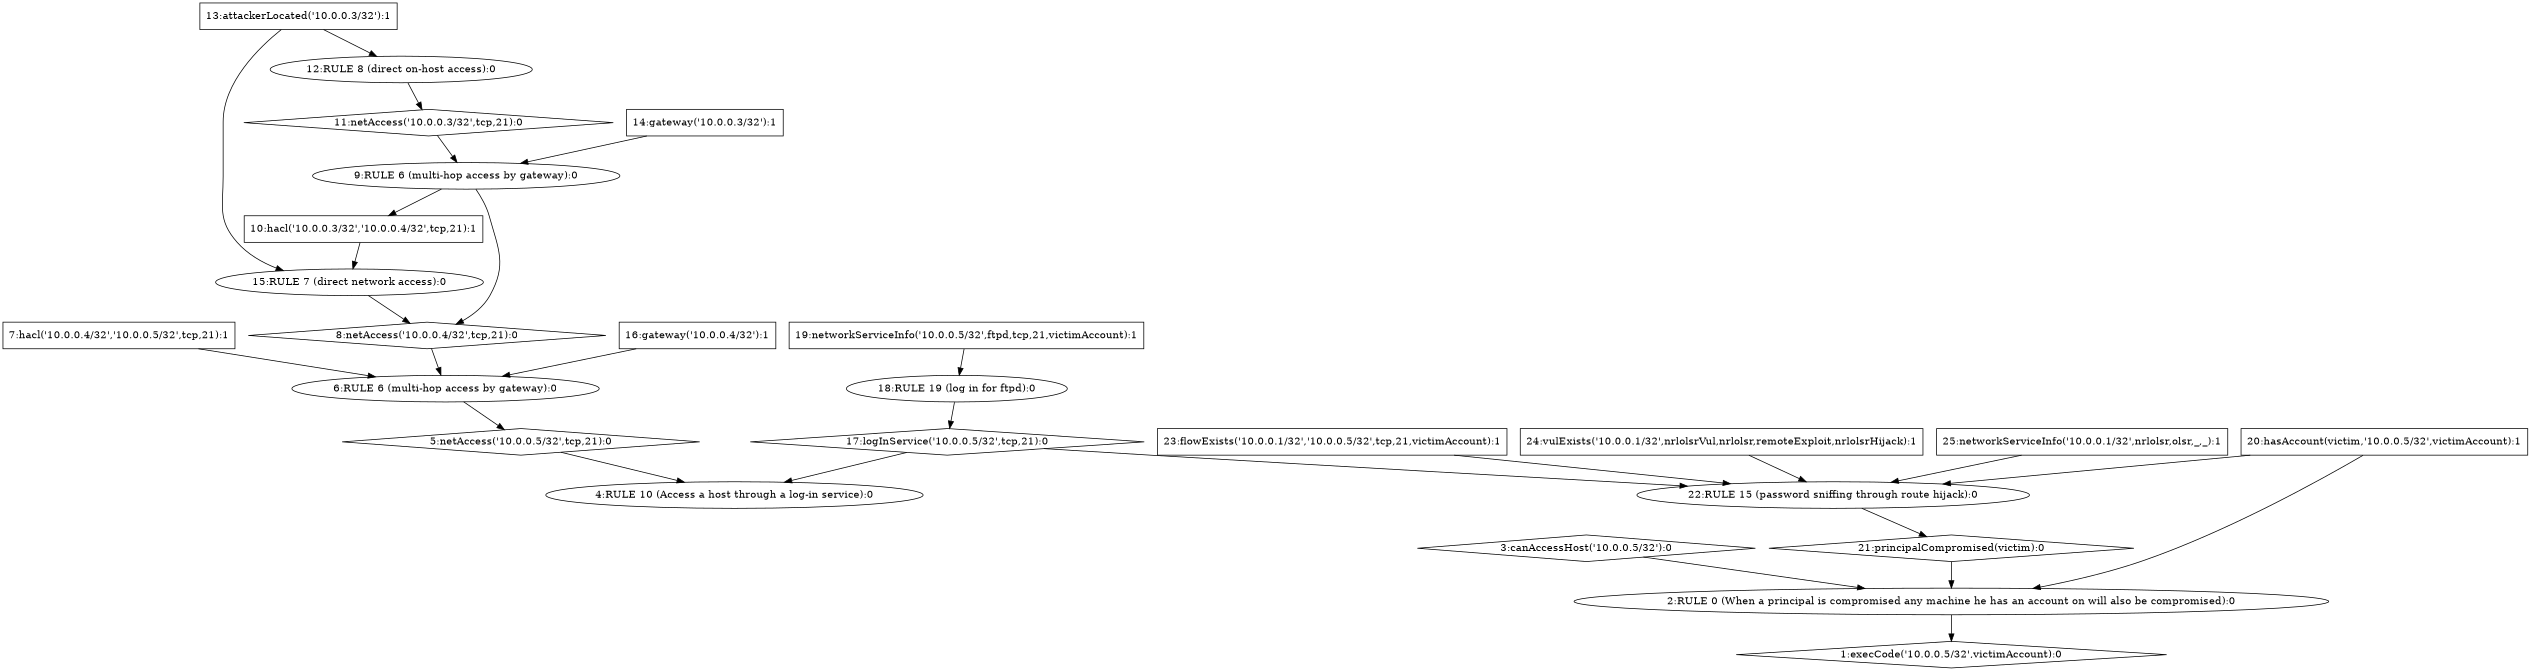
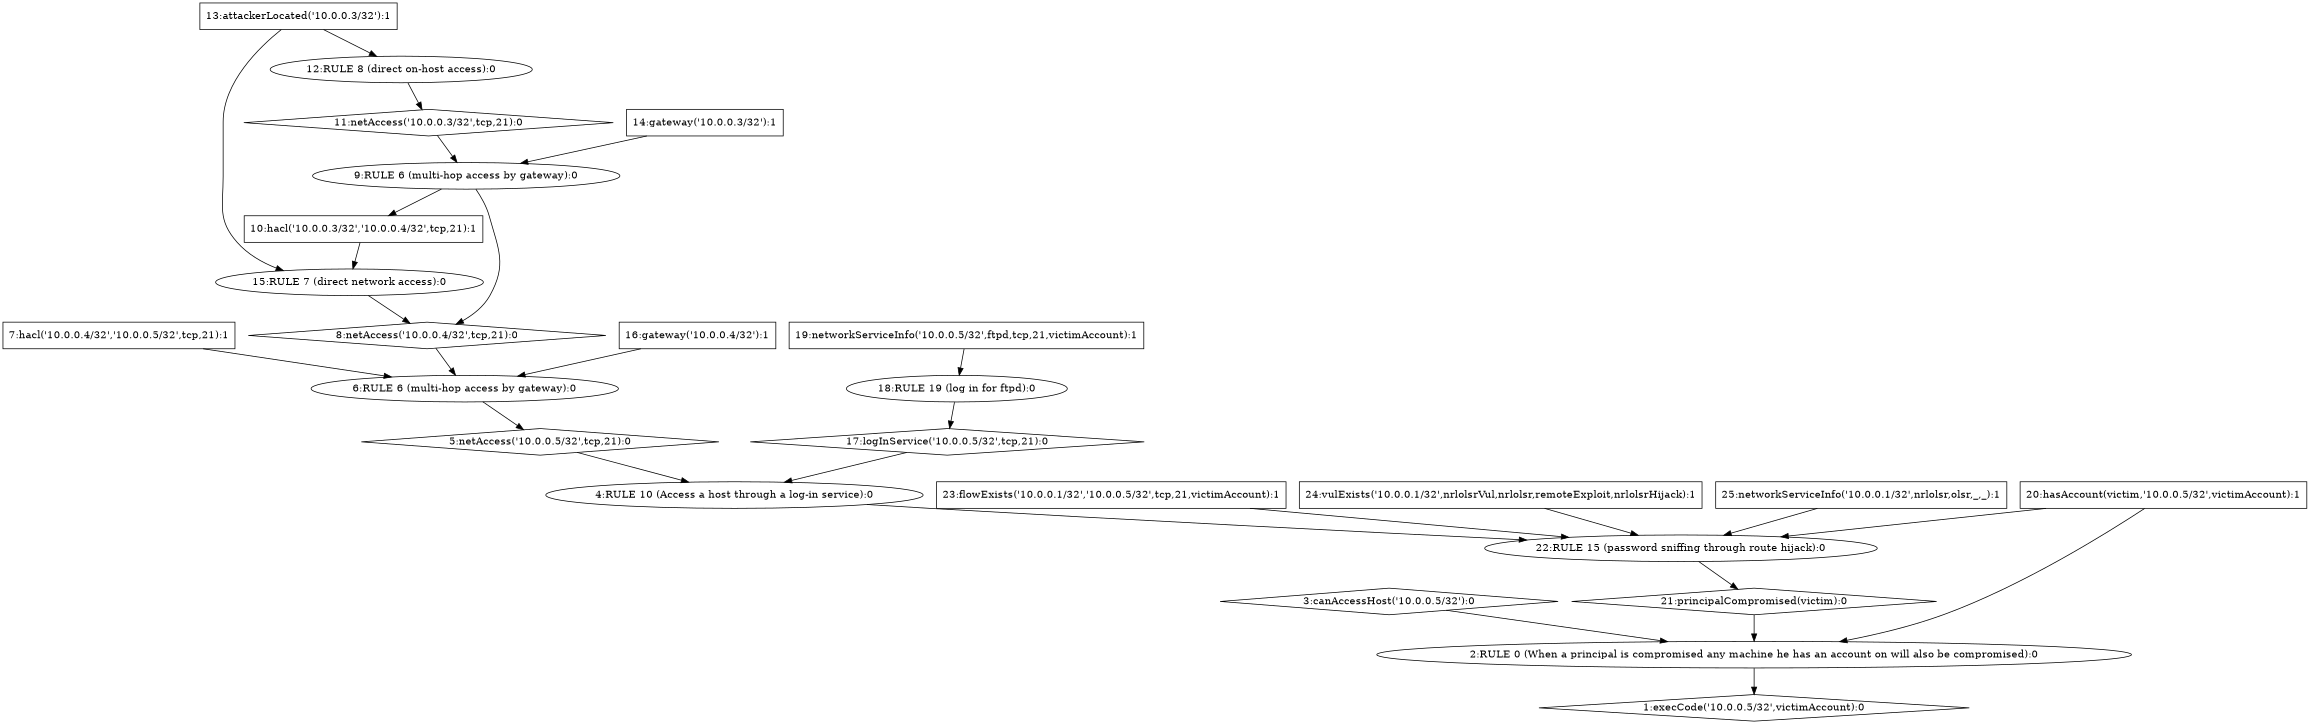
(1362, 468) -> (1193, 523)
